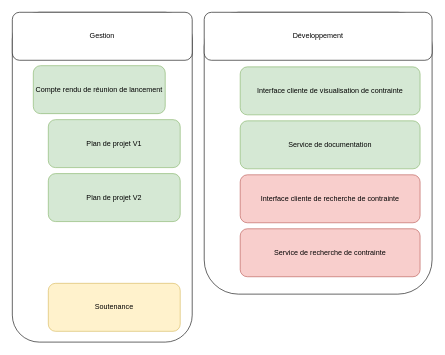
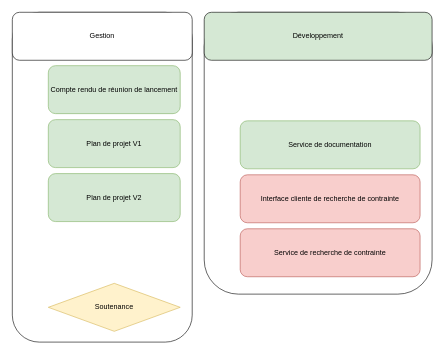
(318, 36) -> (318, 36)
(99, 90) -> (114, 90)
(330, 91) -> none
(114, 308) -> (114, 308)
